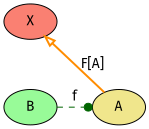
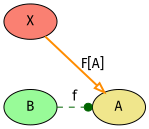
(78, 68) -> (71, 61)
